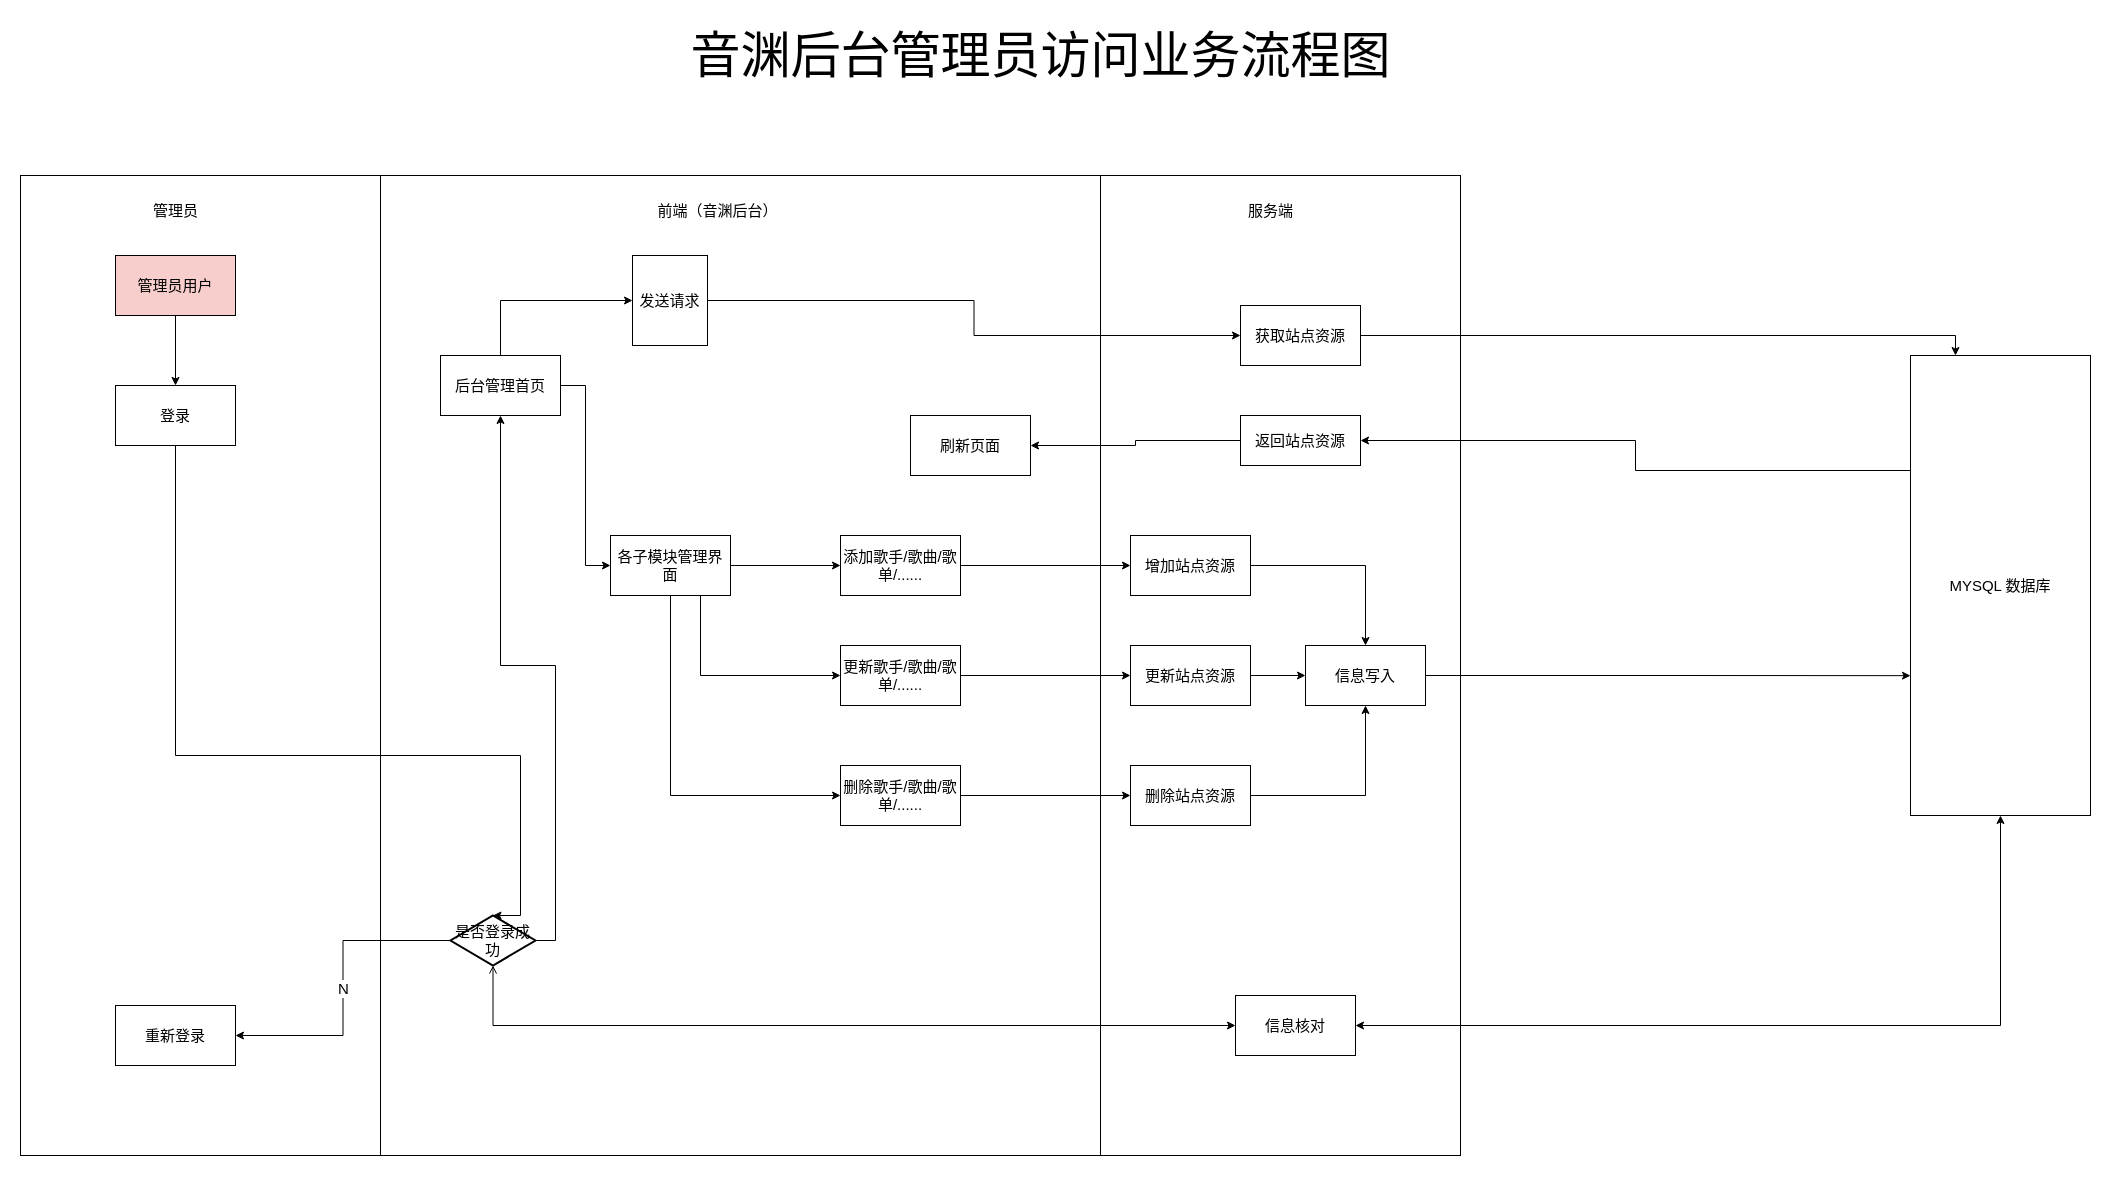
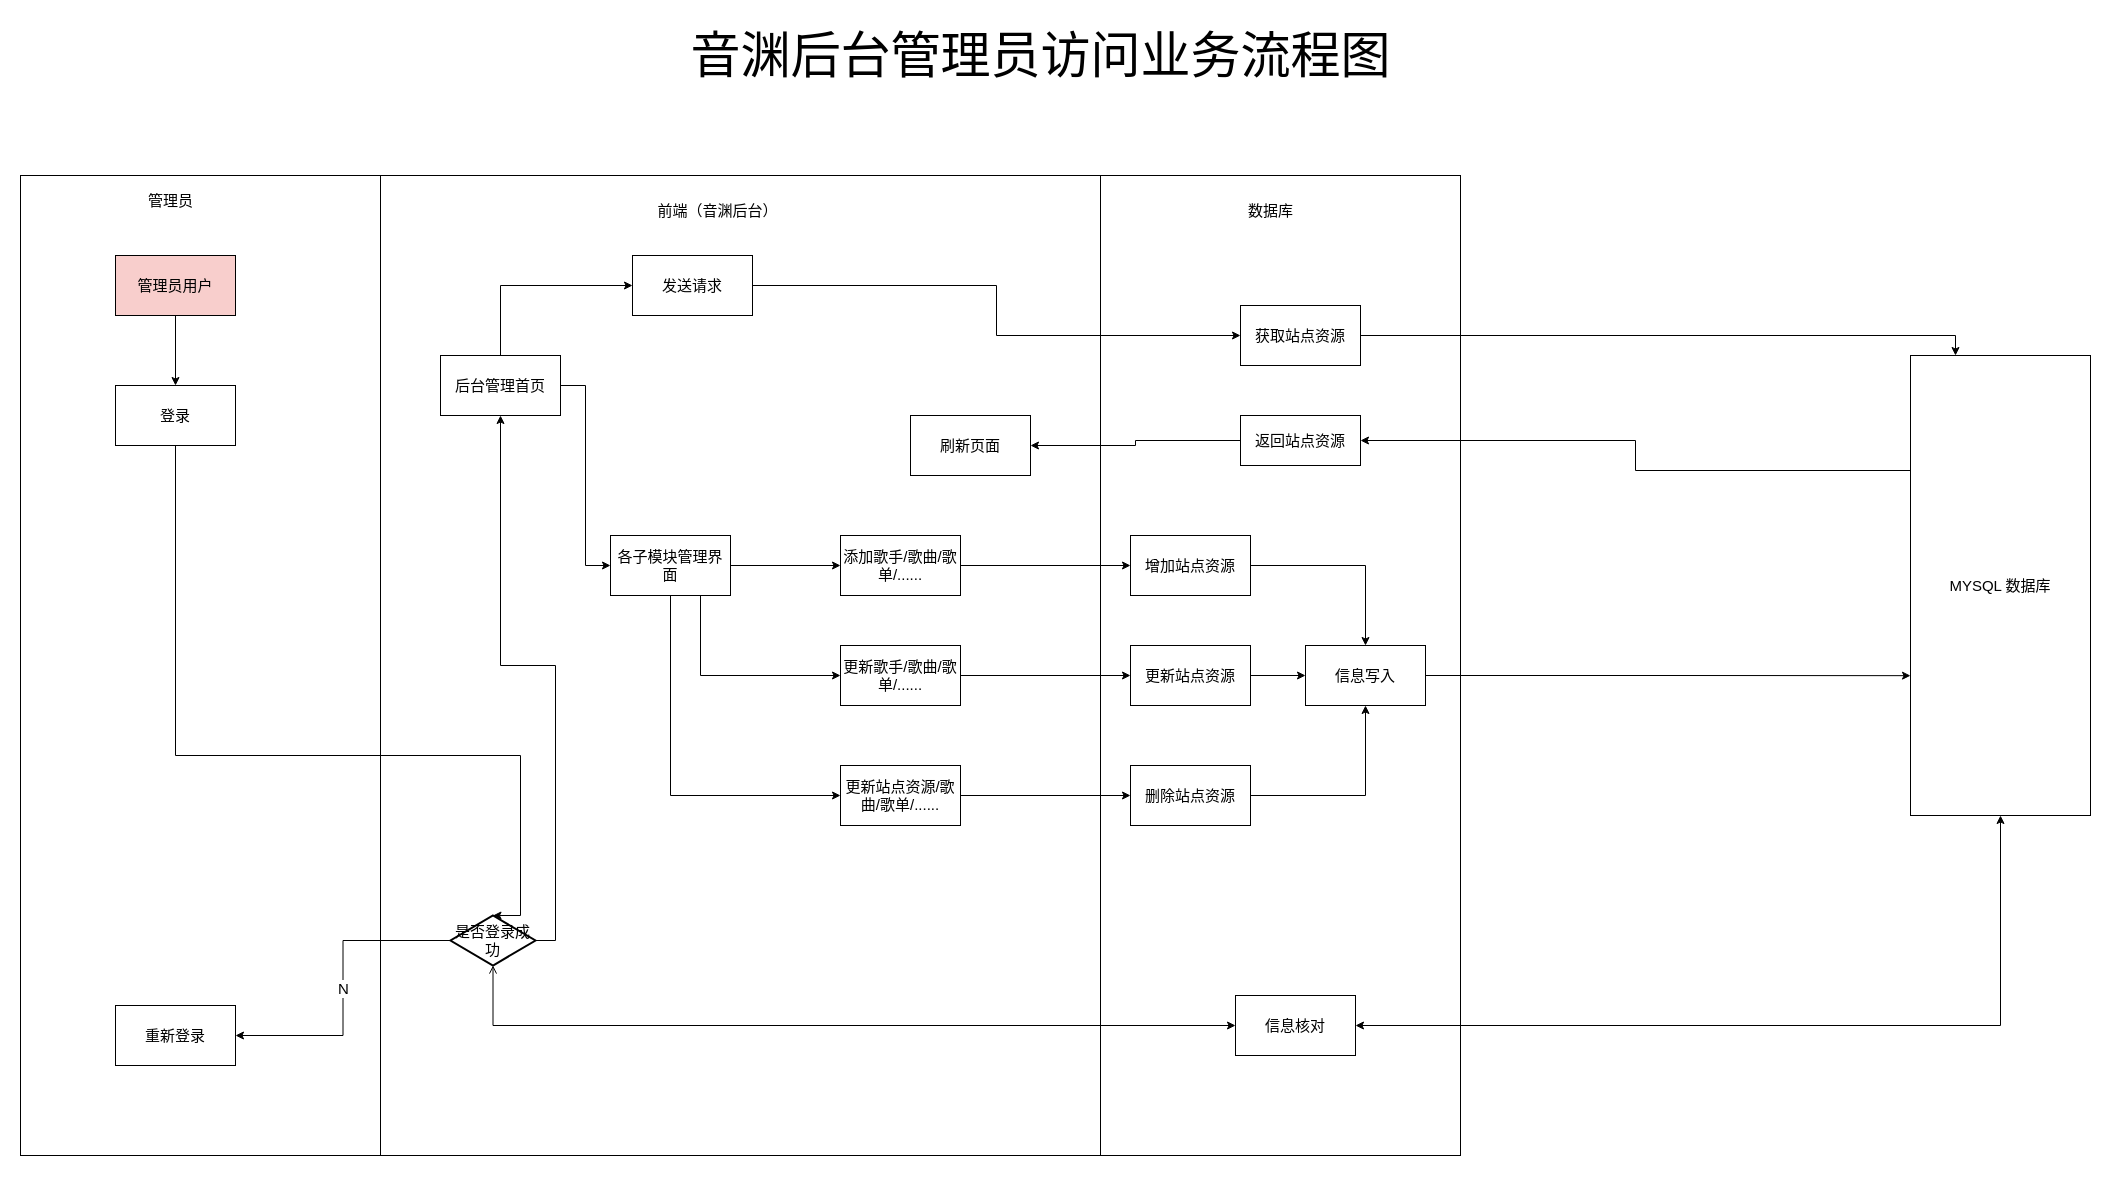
(176, 211) -> (171, 201)
(1271, 211) -> (1271, 211)
(670, 301) -> (693, 286)
(901, 796) -> (901, 796)
